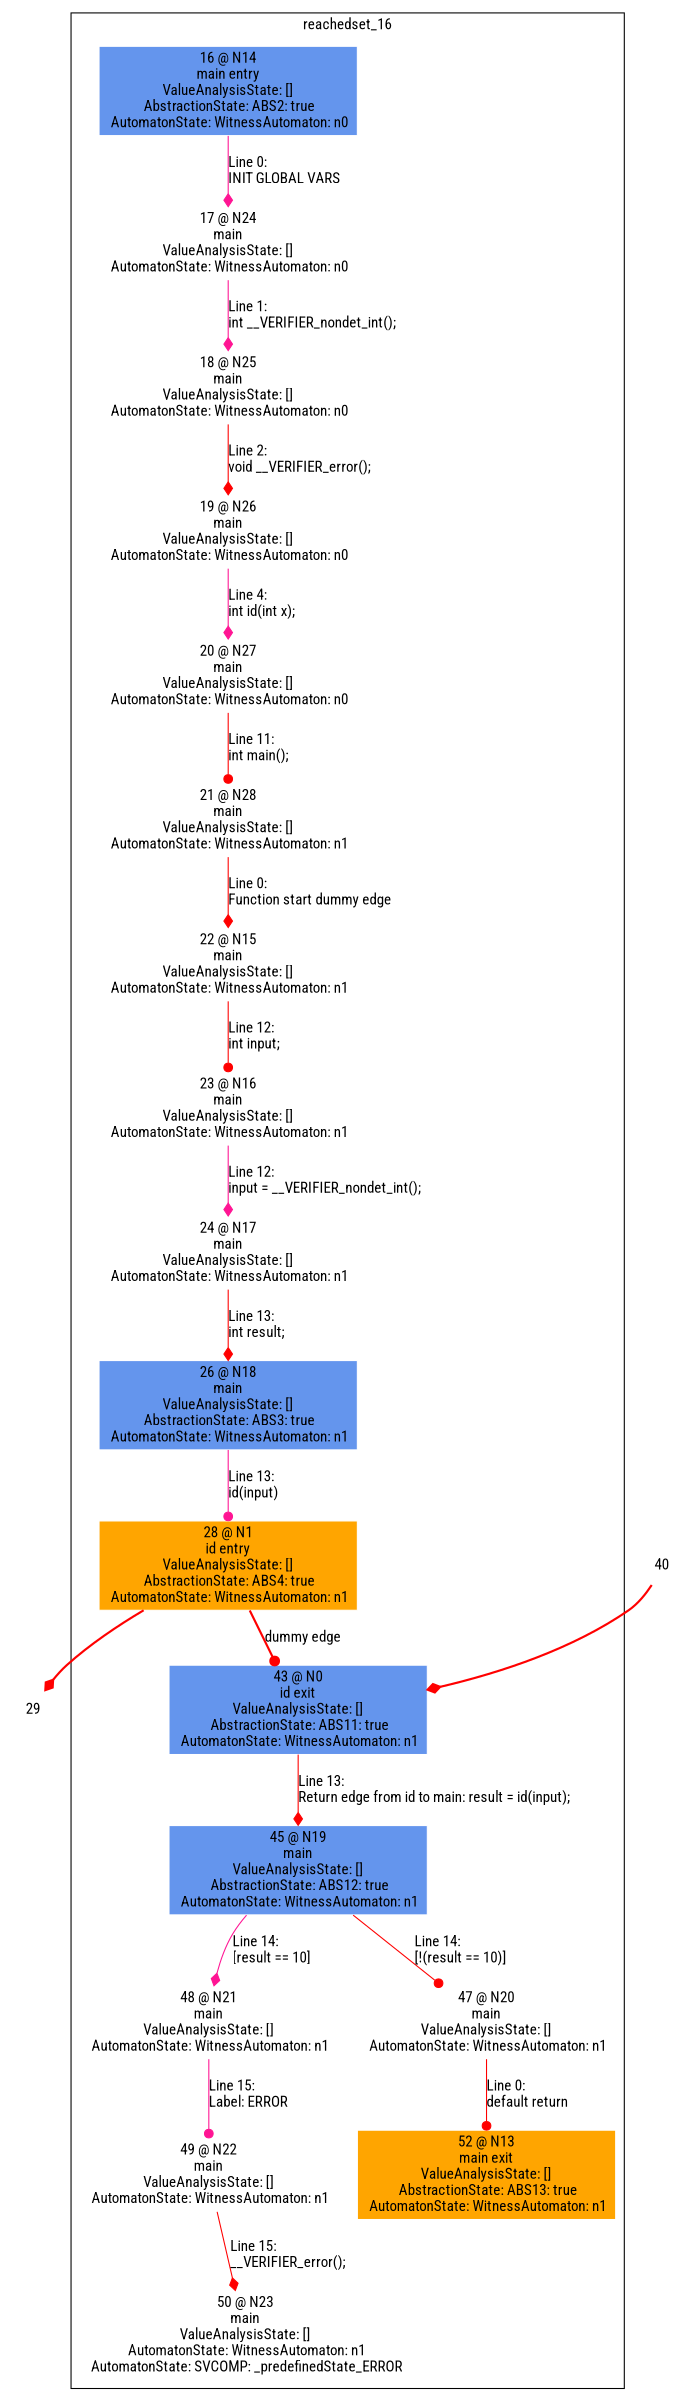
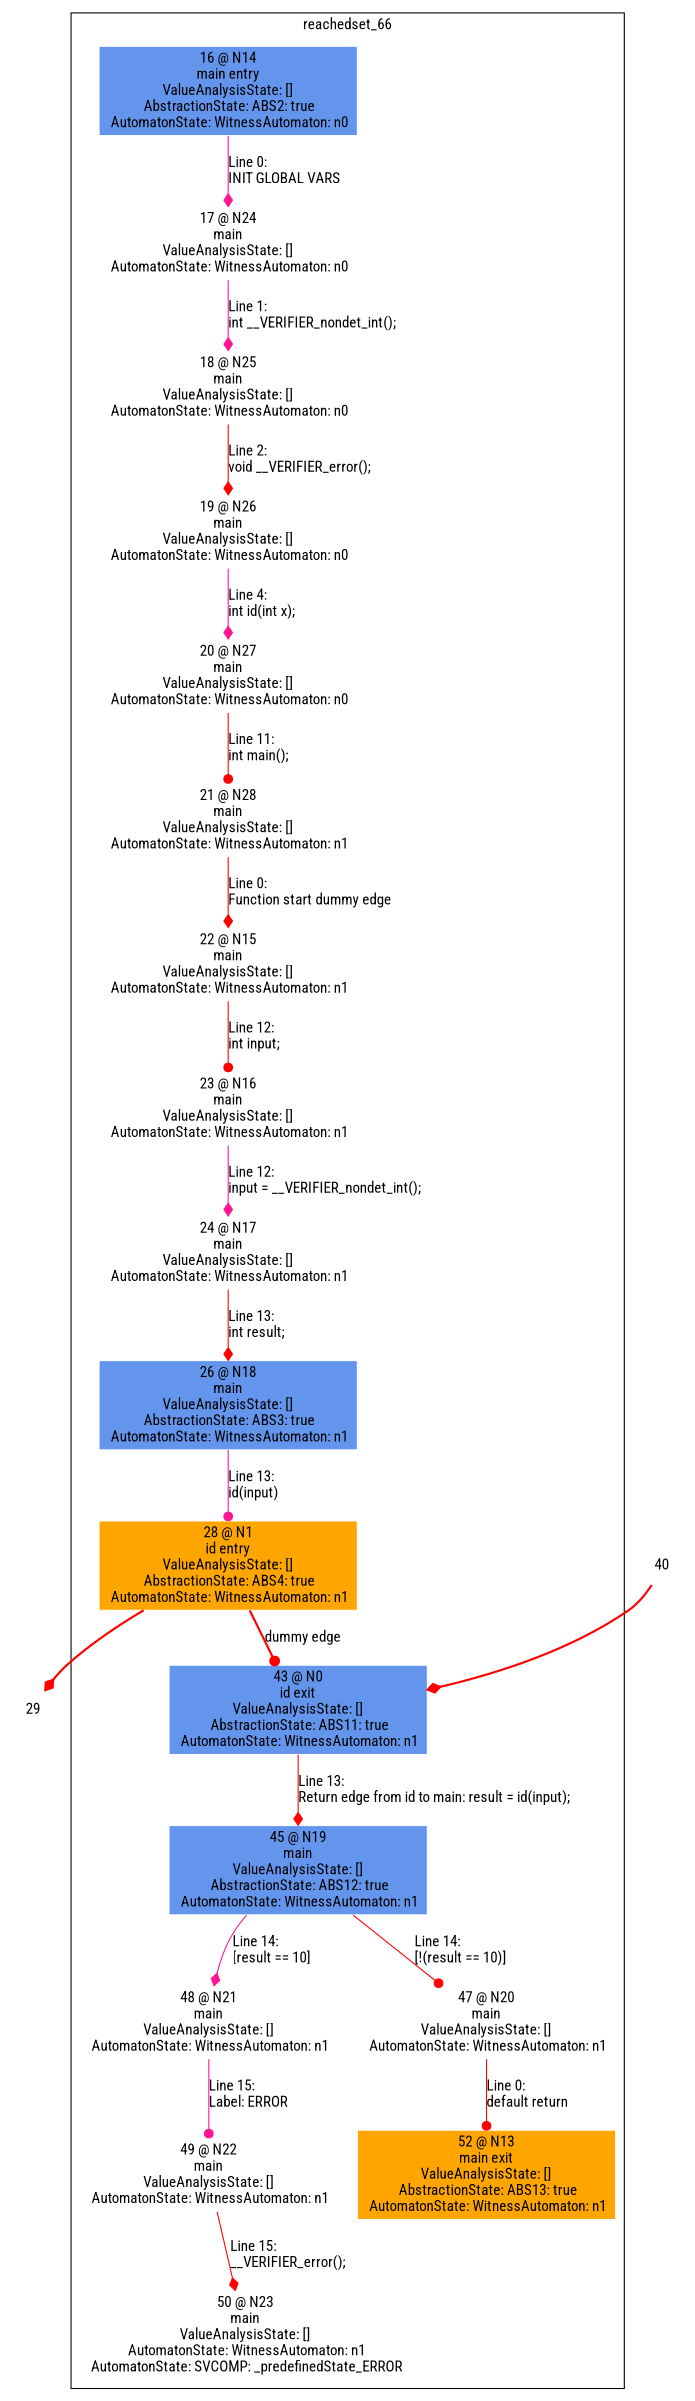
(348, 25) -> (348, 25)
